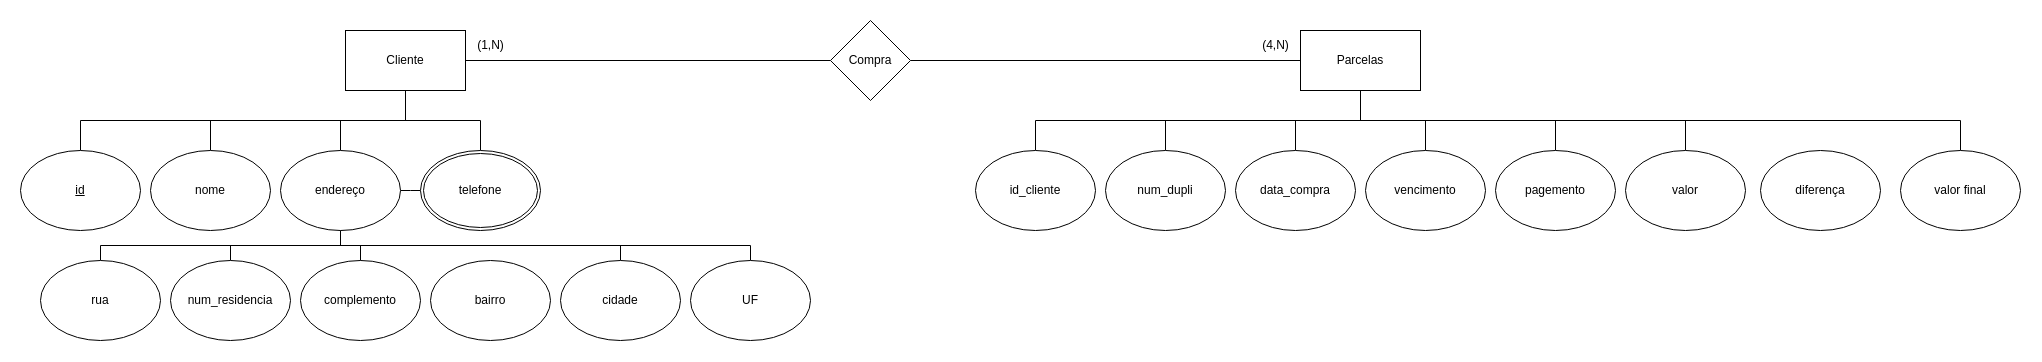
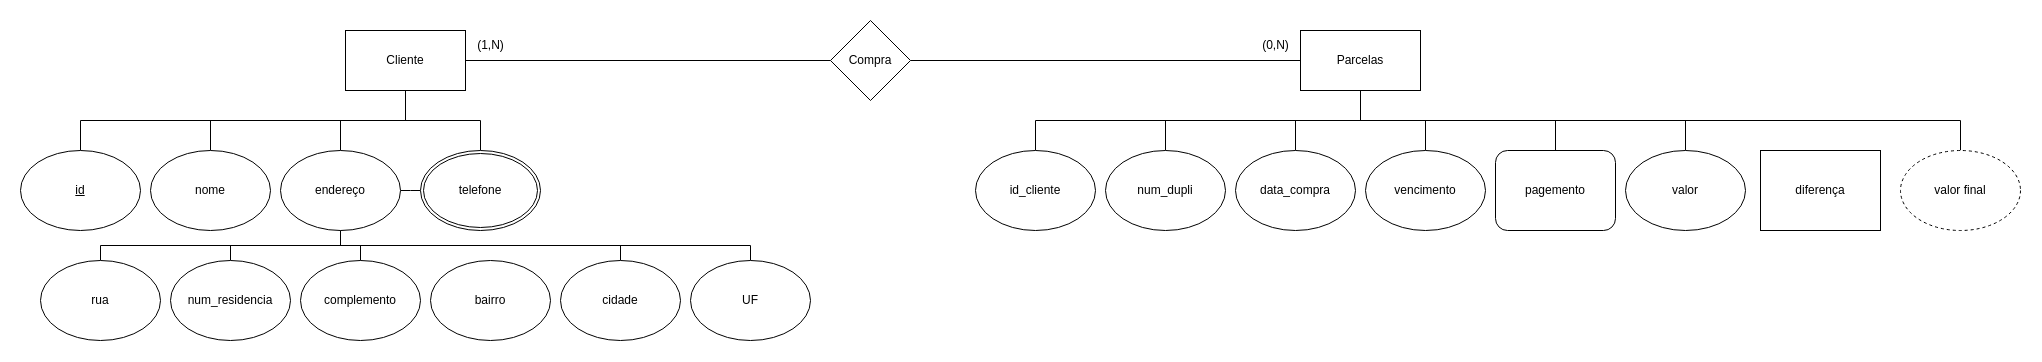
(1276, 46) -> (1276, 46)
(1556, 191) -> (1556, 191)
(1821, 191) -> (1821, 191)
(1961, 191) -> (1961, 191)
